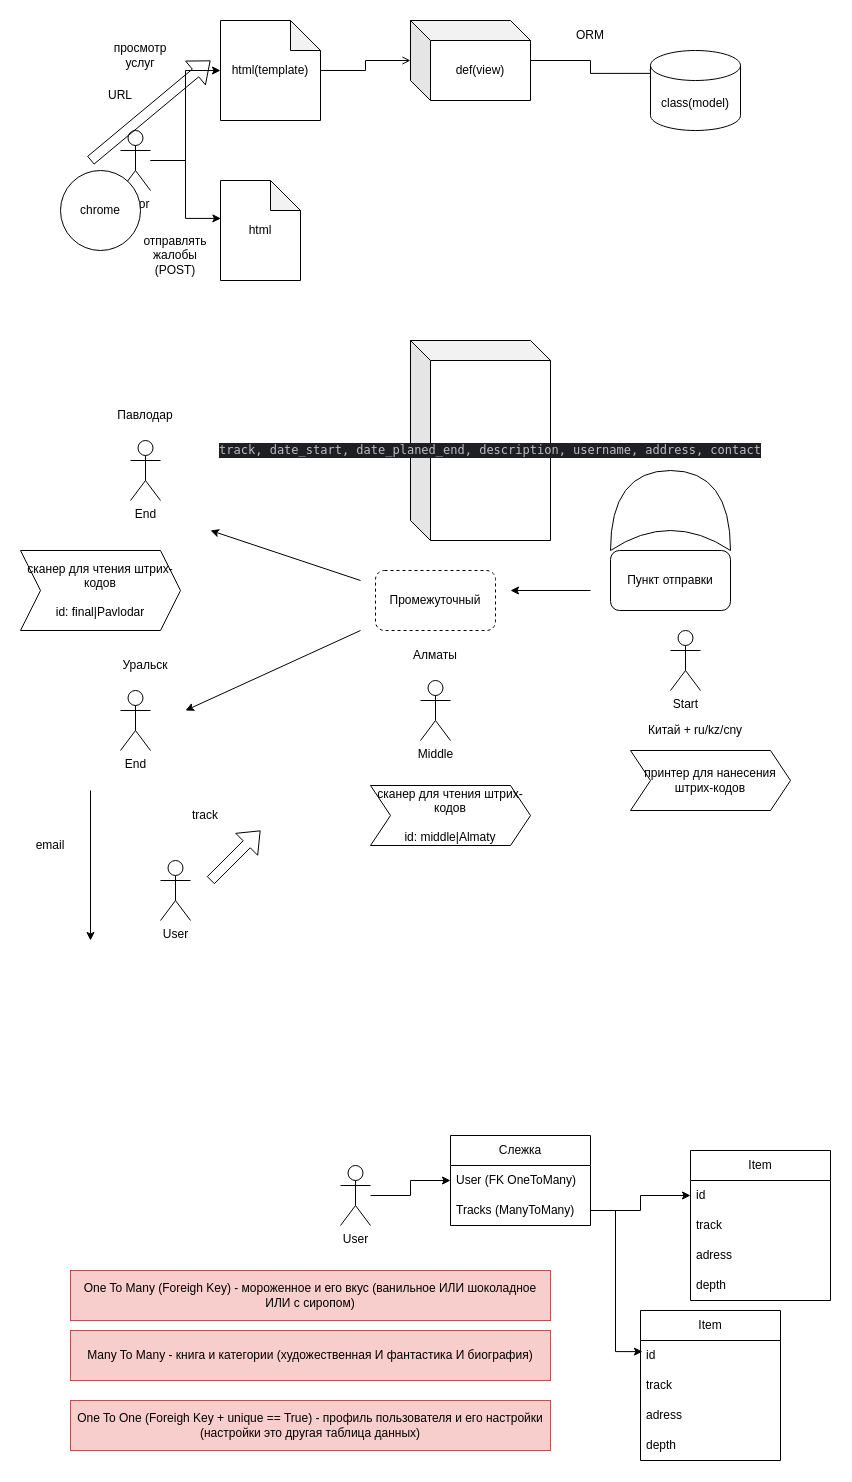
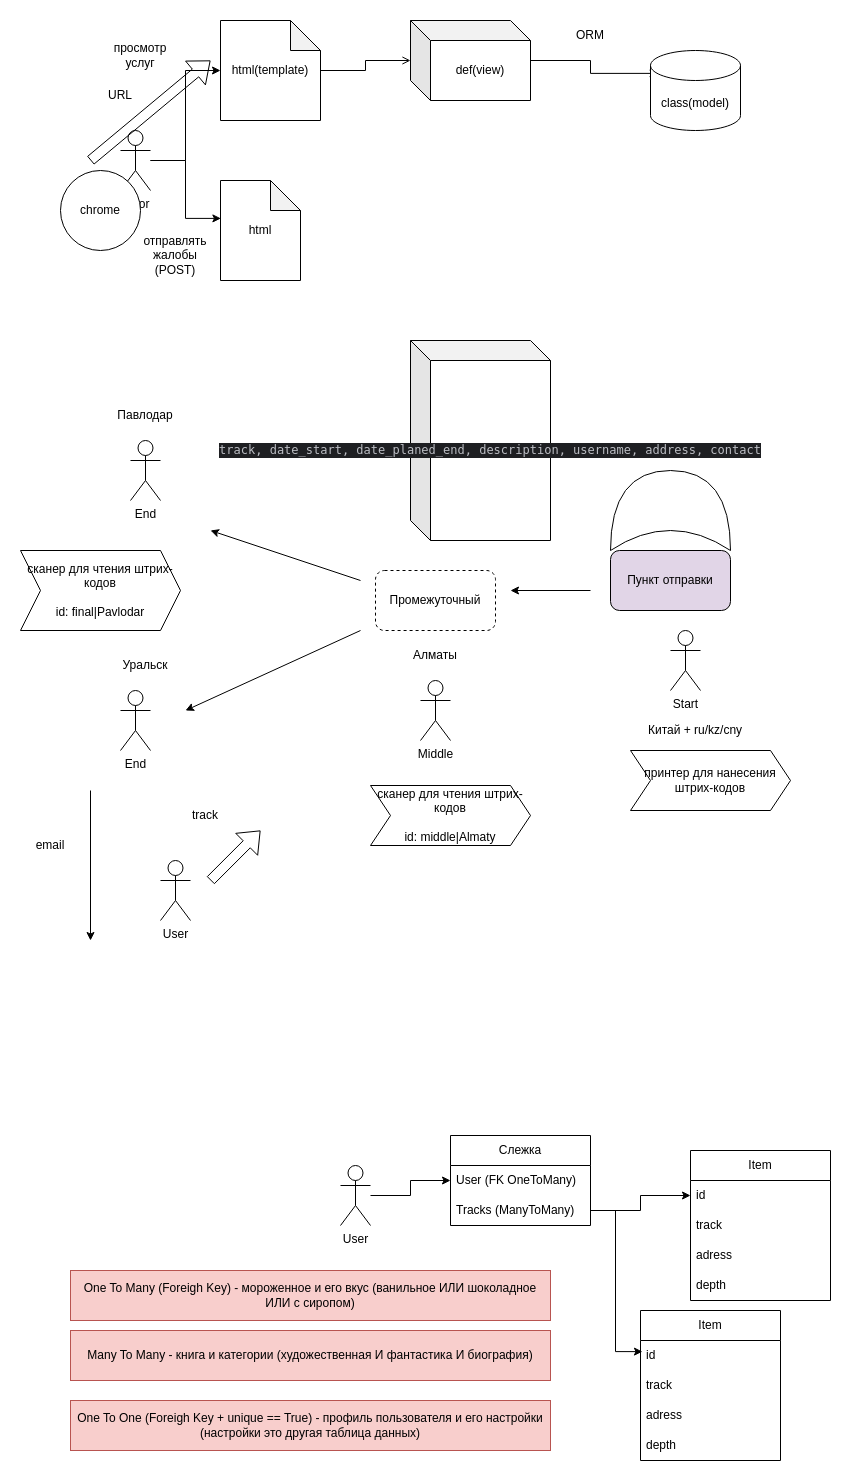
(671, 581) -> (671, 581)
